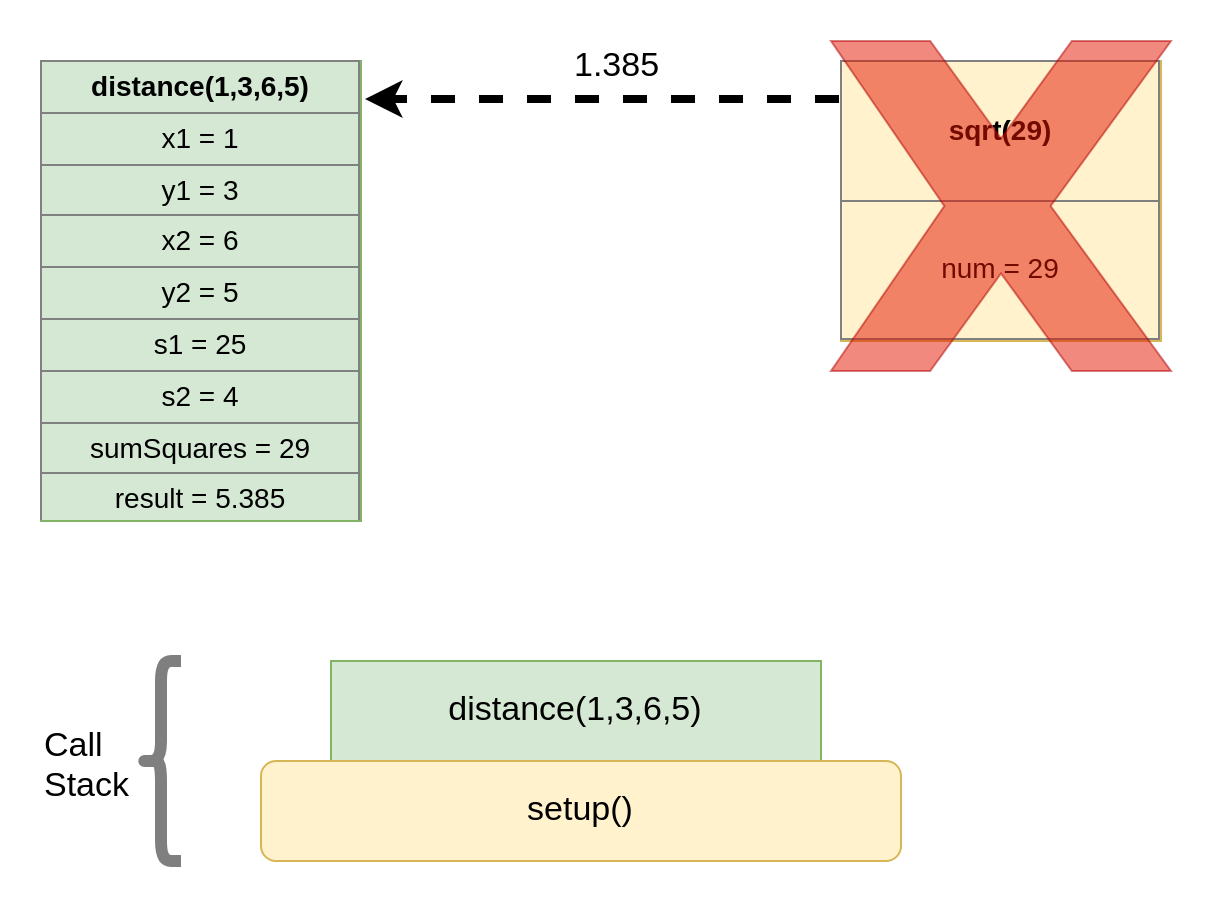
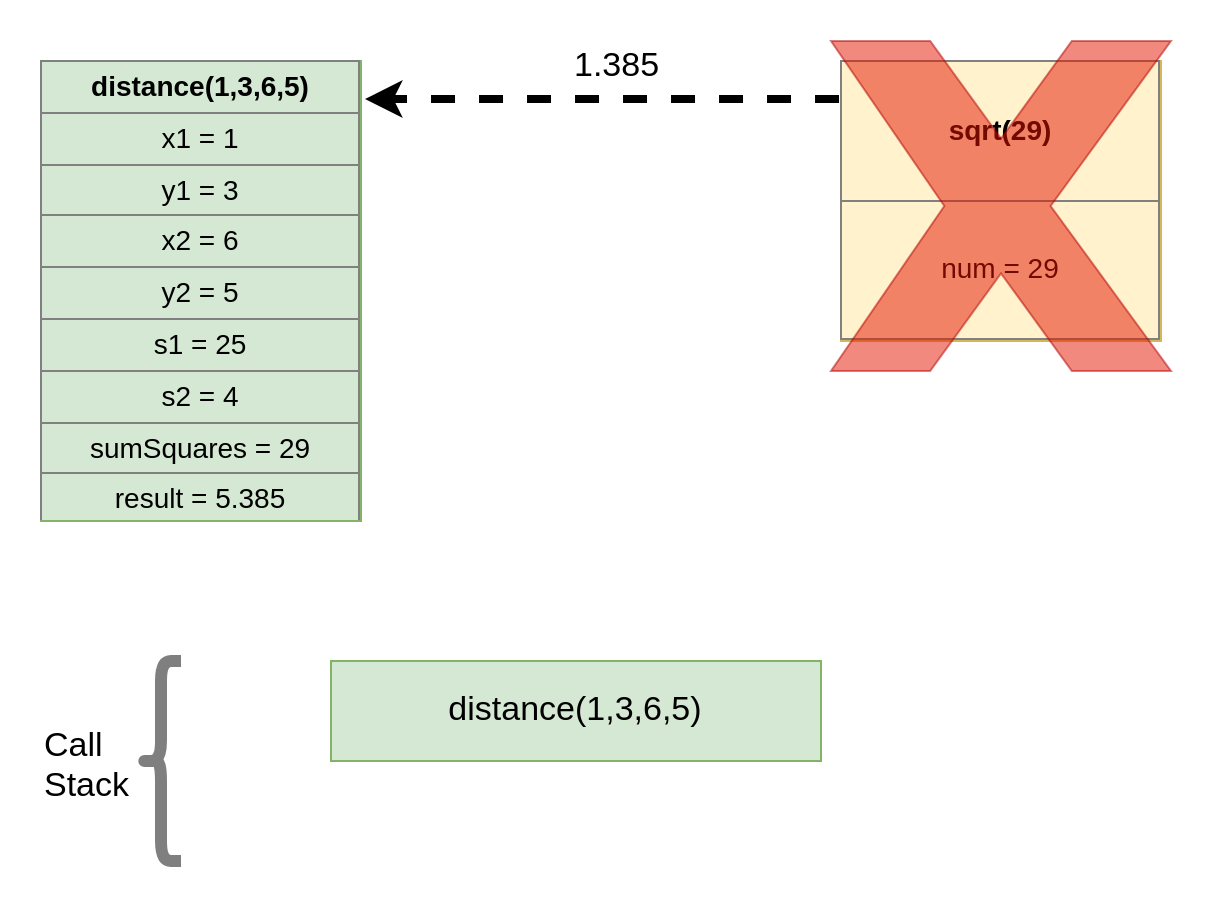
(581, 811) -> none
